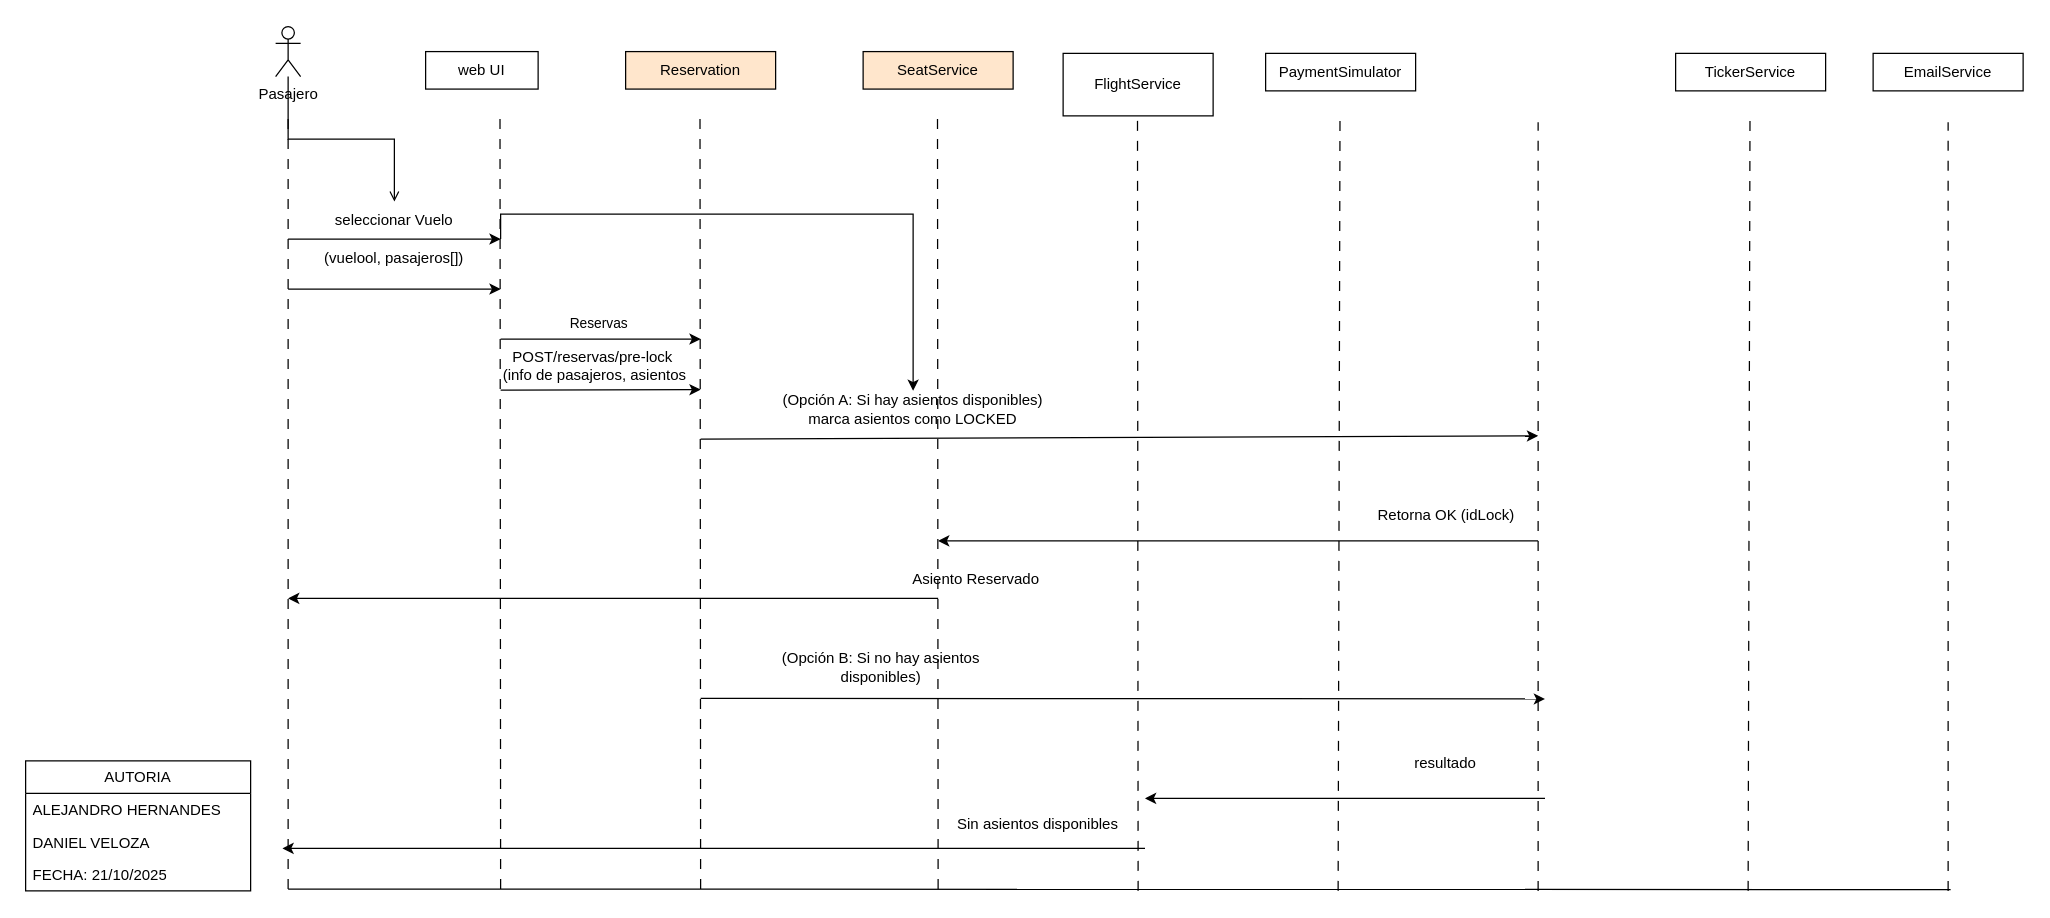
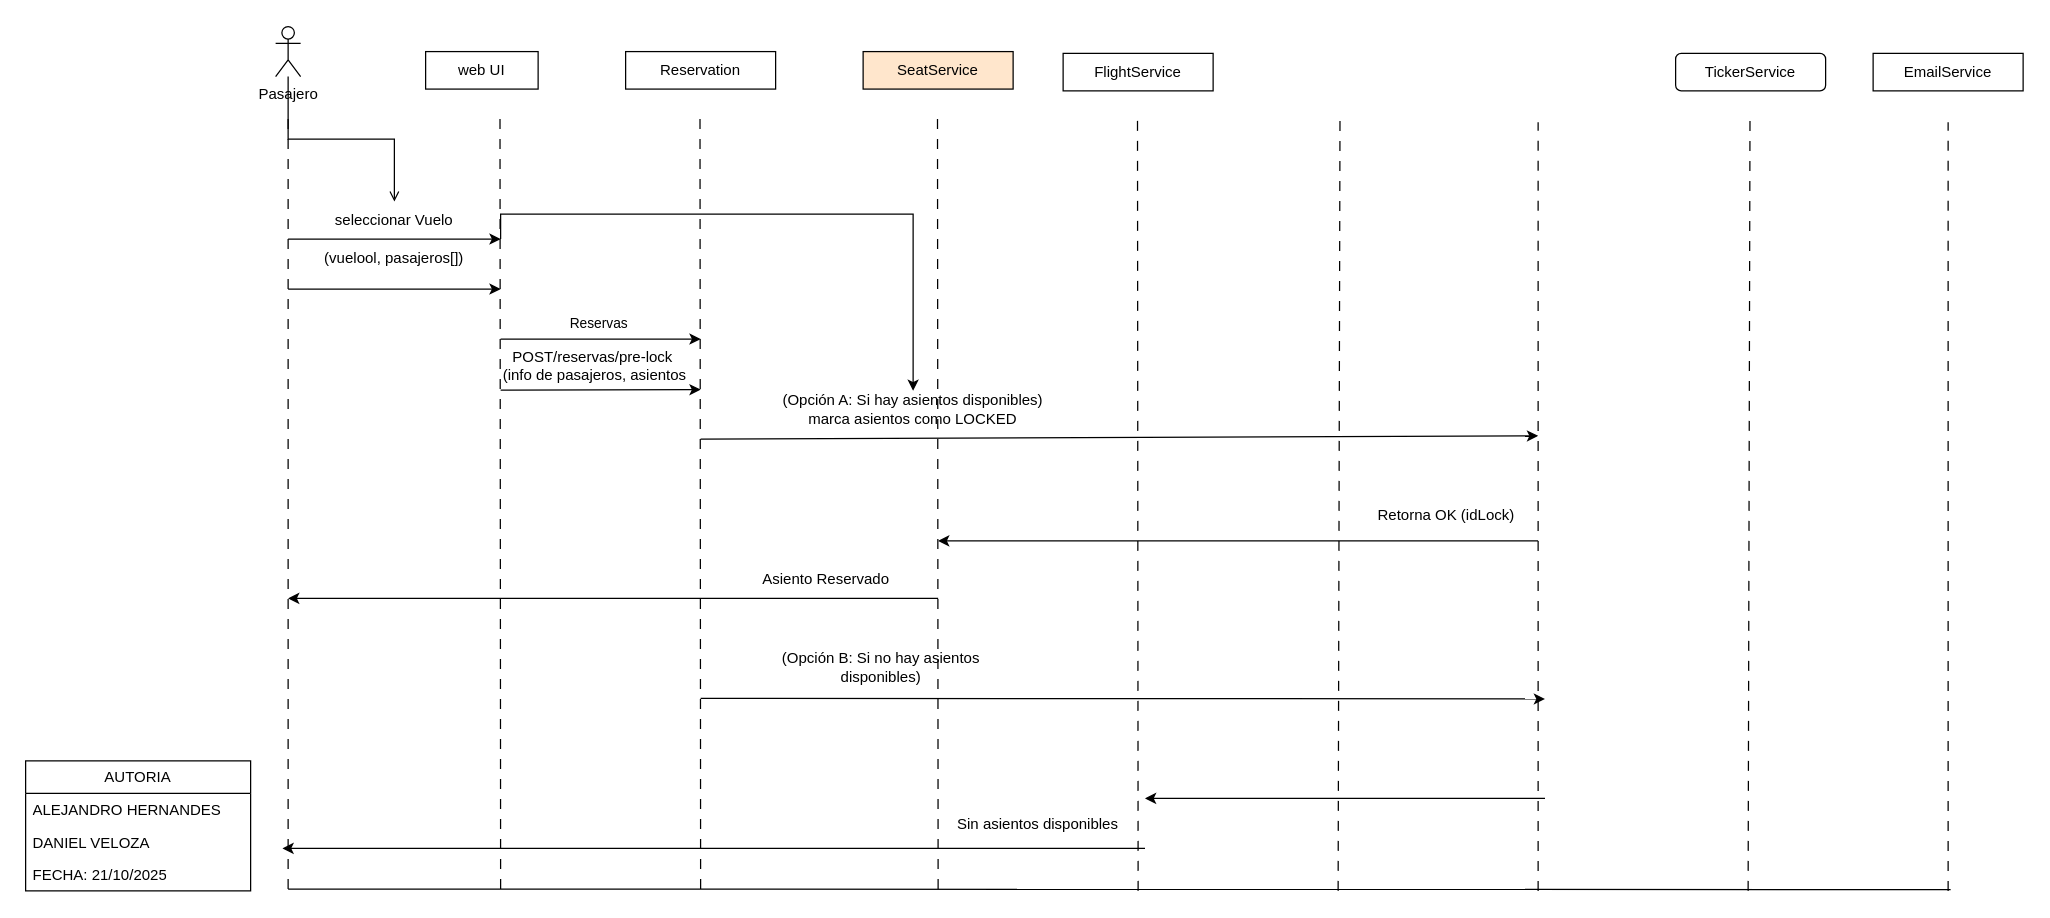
(701, 70) -> (701, 70)
(1341, 72) -> none
(1751, 72) -> (1751, 72)
(1138, 84) -> (1138, 72)
(976, 579) -> (826, 579)
(1445, 764) -> none
